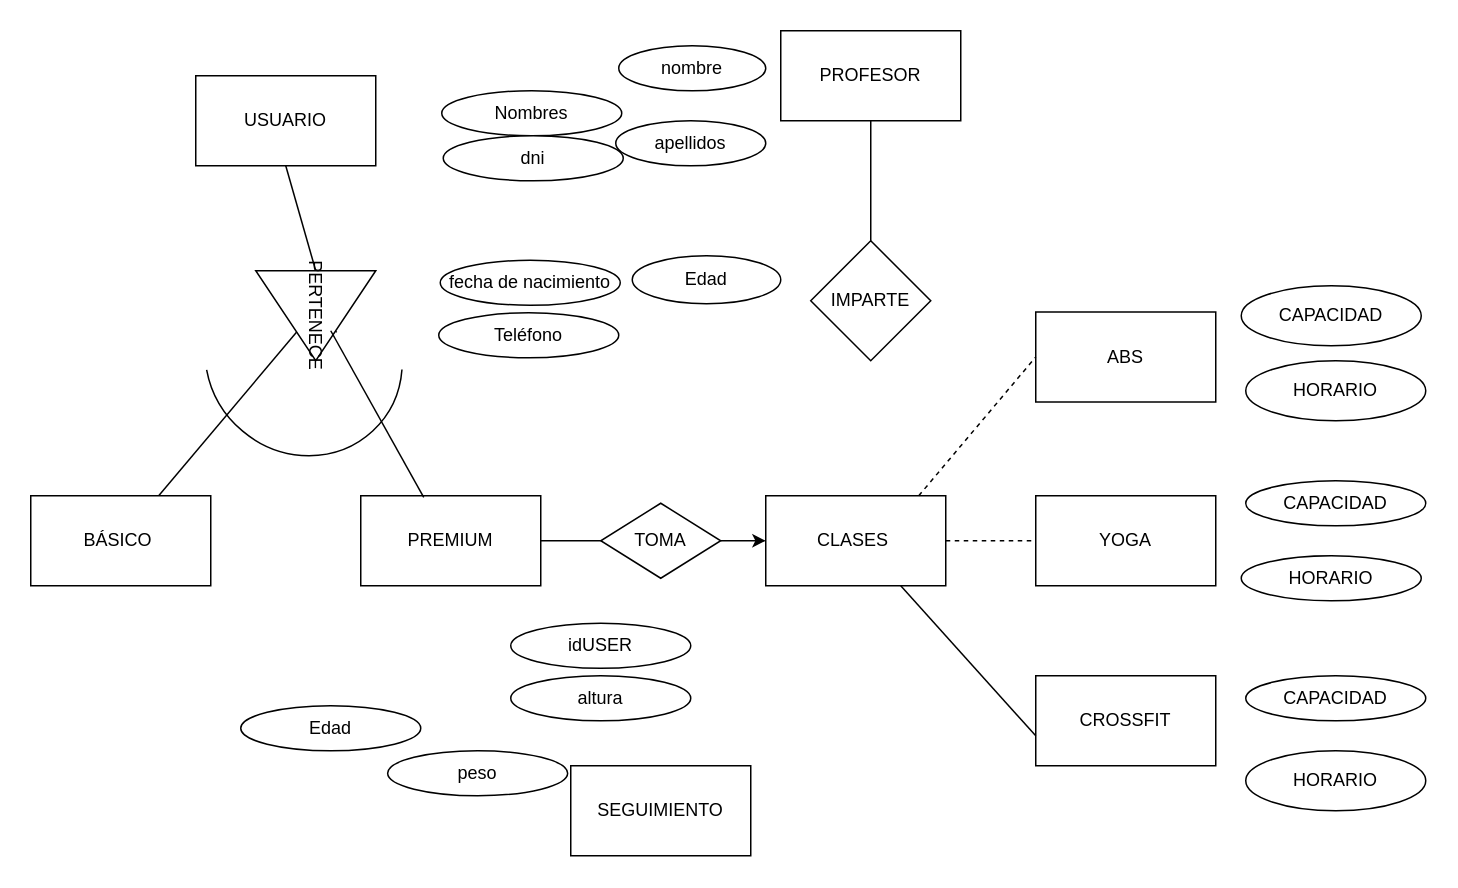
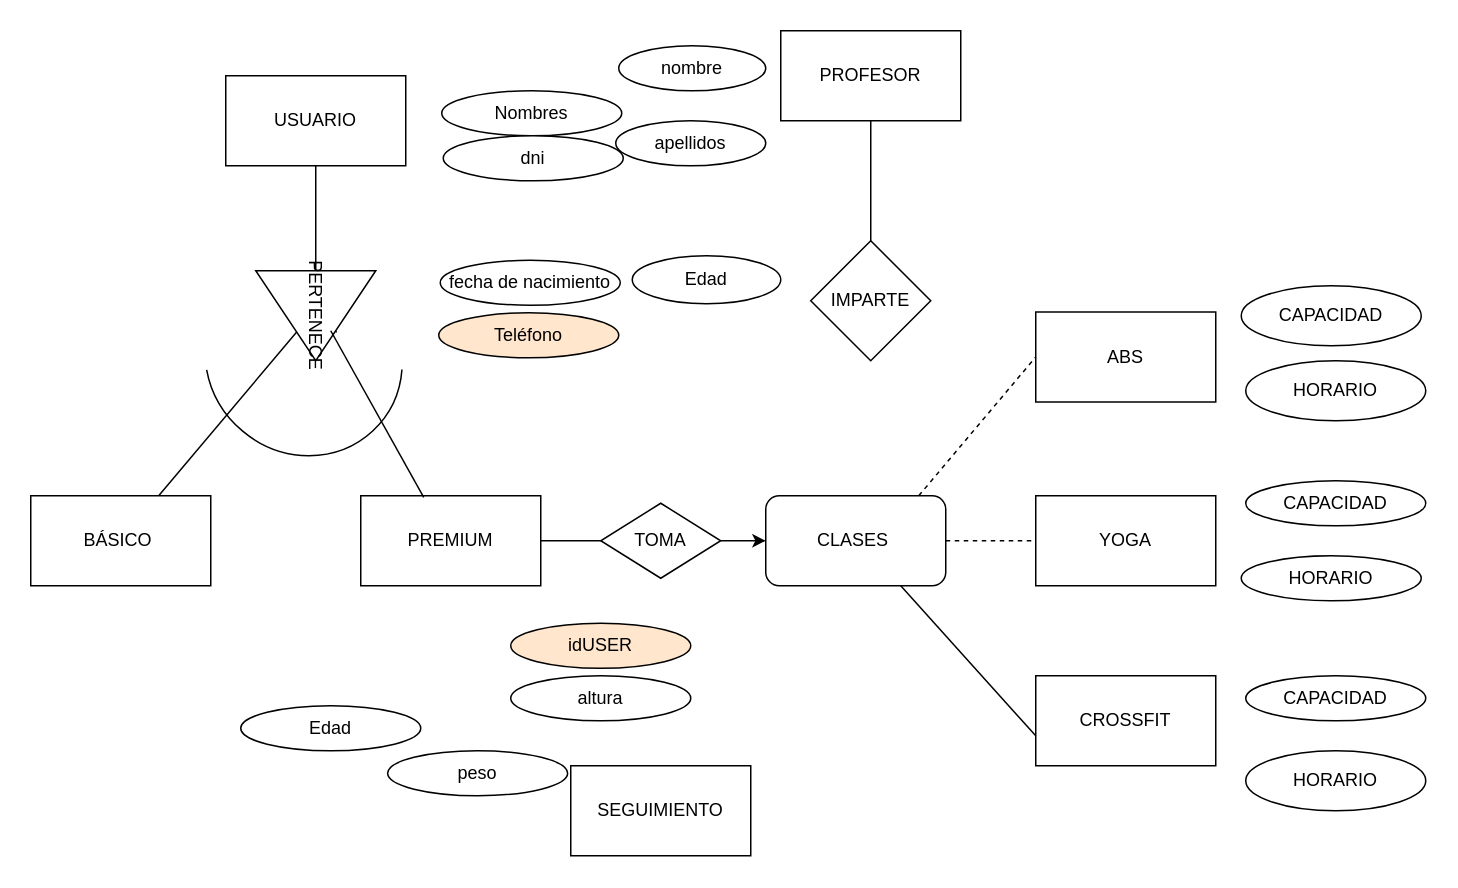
(286, 121) -> (316, 121)
(529, 335) -> (529, 335)
(856, 541) -> (856, 541)
(601, 646) -> (601, 646)
